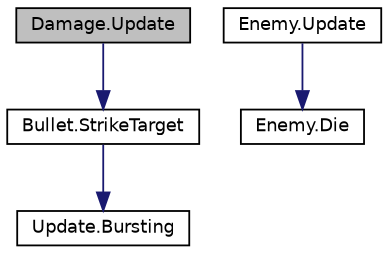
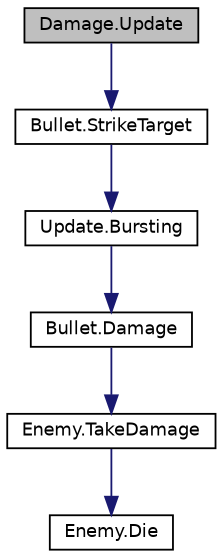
(302, 25) -> (111, 431)
none -> (111, 330)
